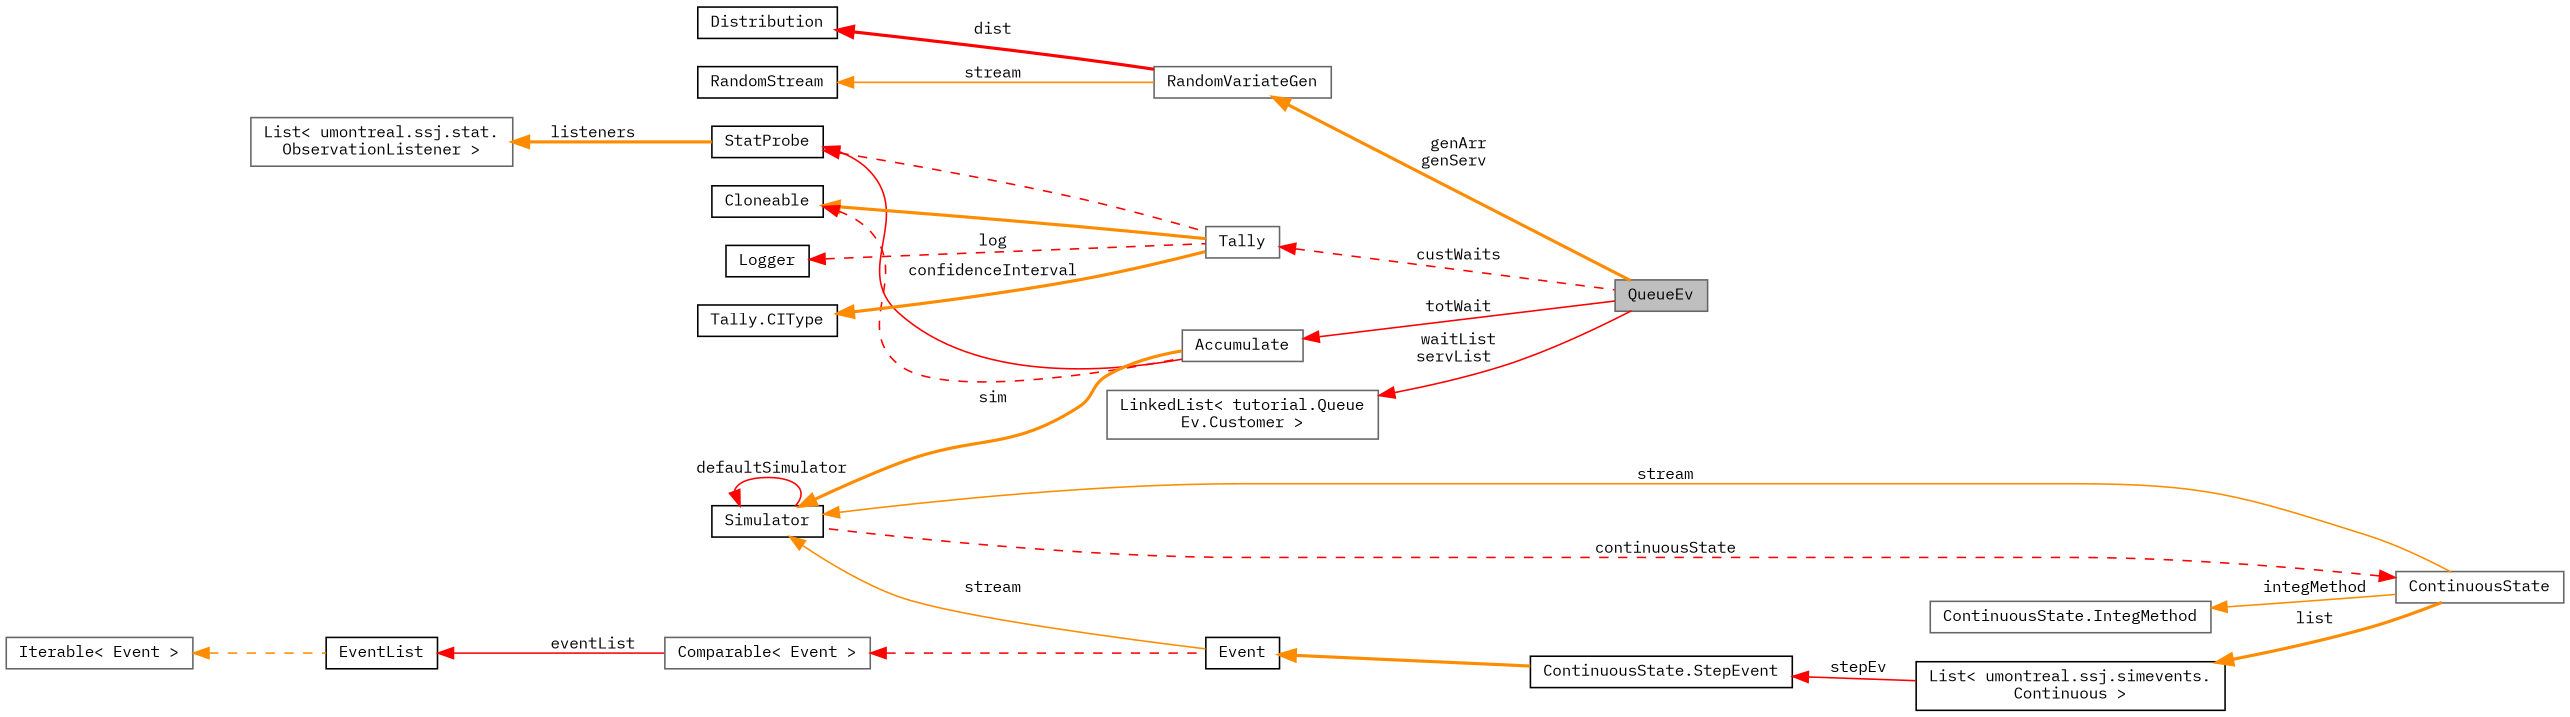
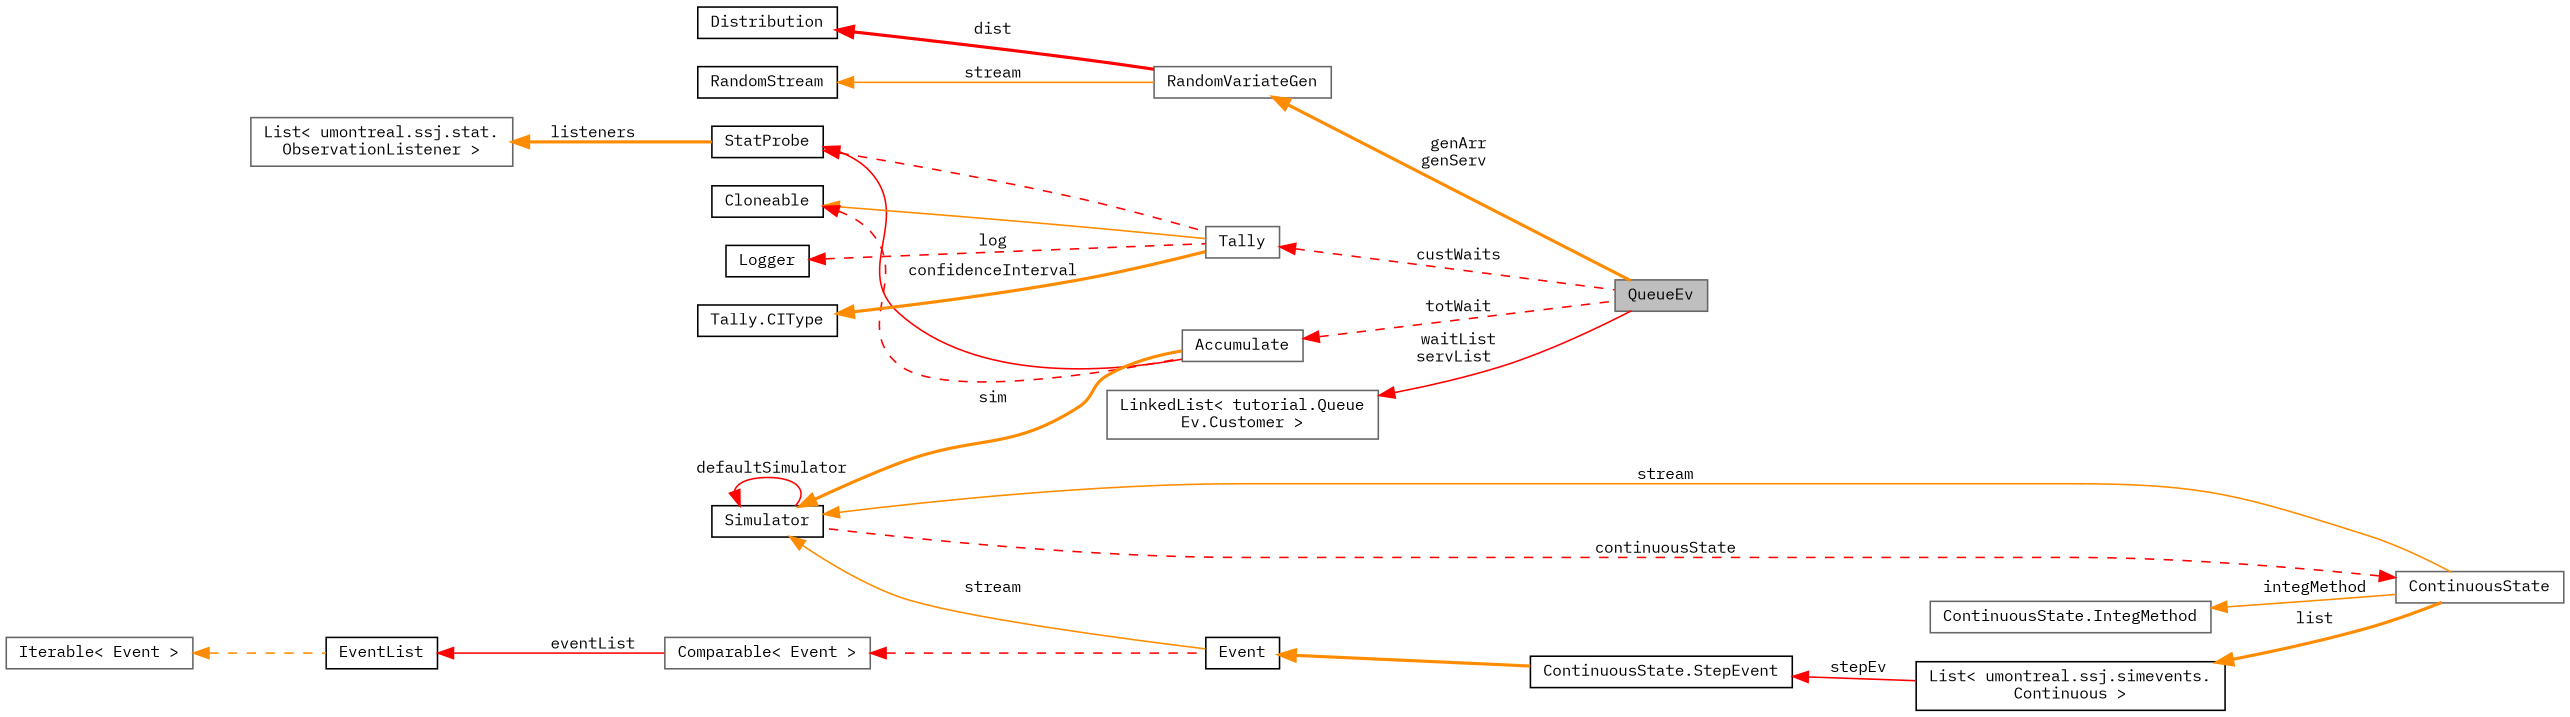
(1022, 222) -> (1022, 222)
(1467, 319) -> (1467, 319)
